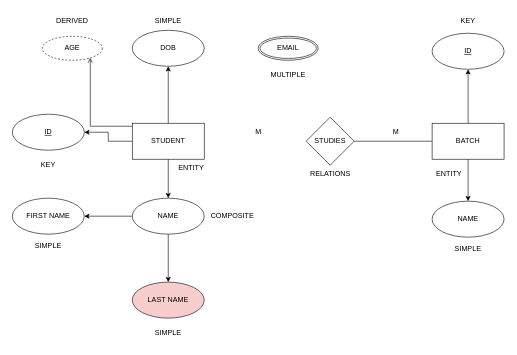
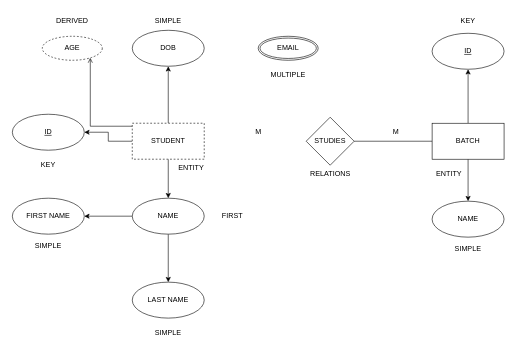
(168, 141) -> (168, 141)
(220, 216) -> (220, 216)
(168, 300) -> (168, 300)
